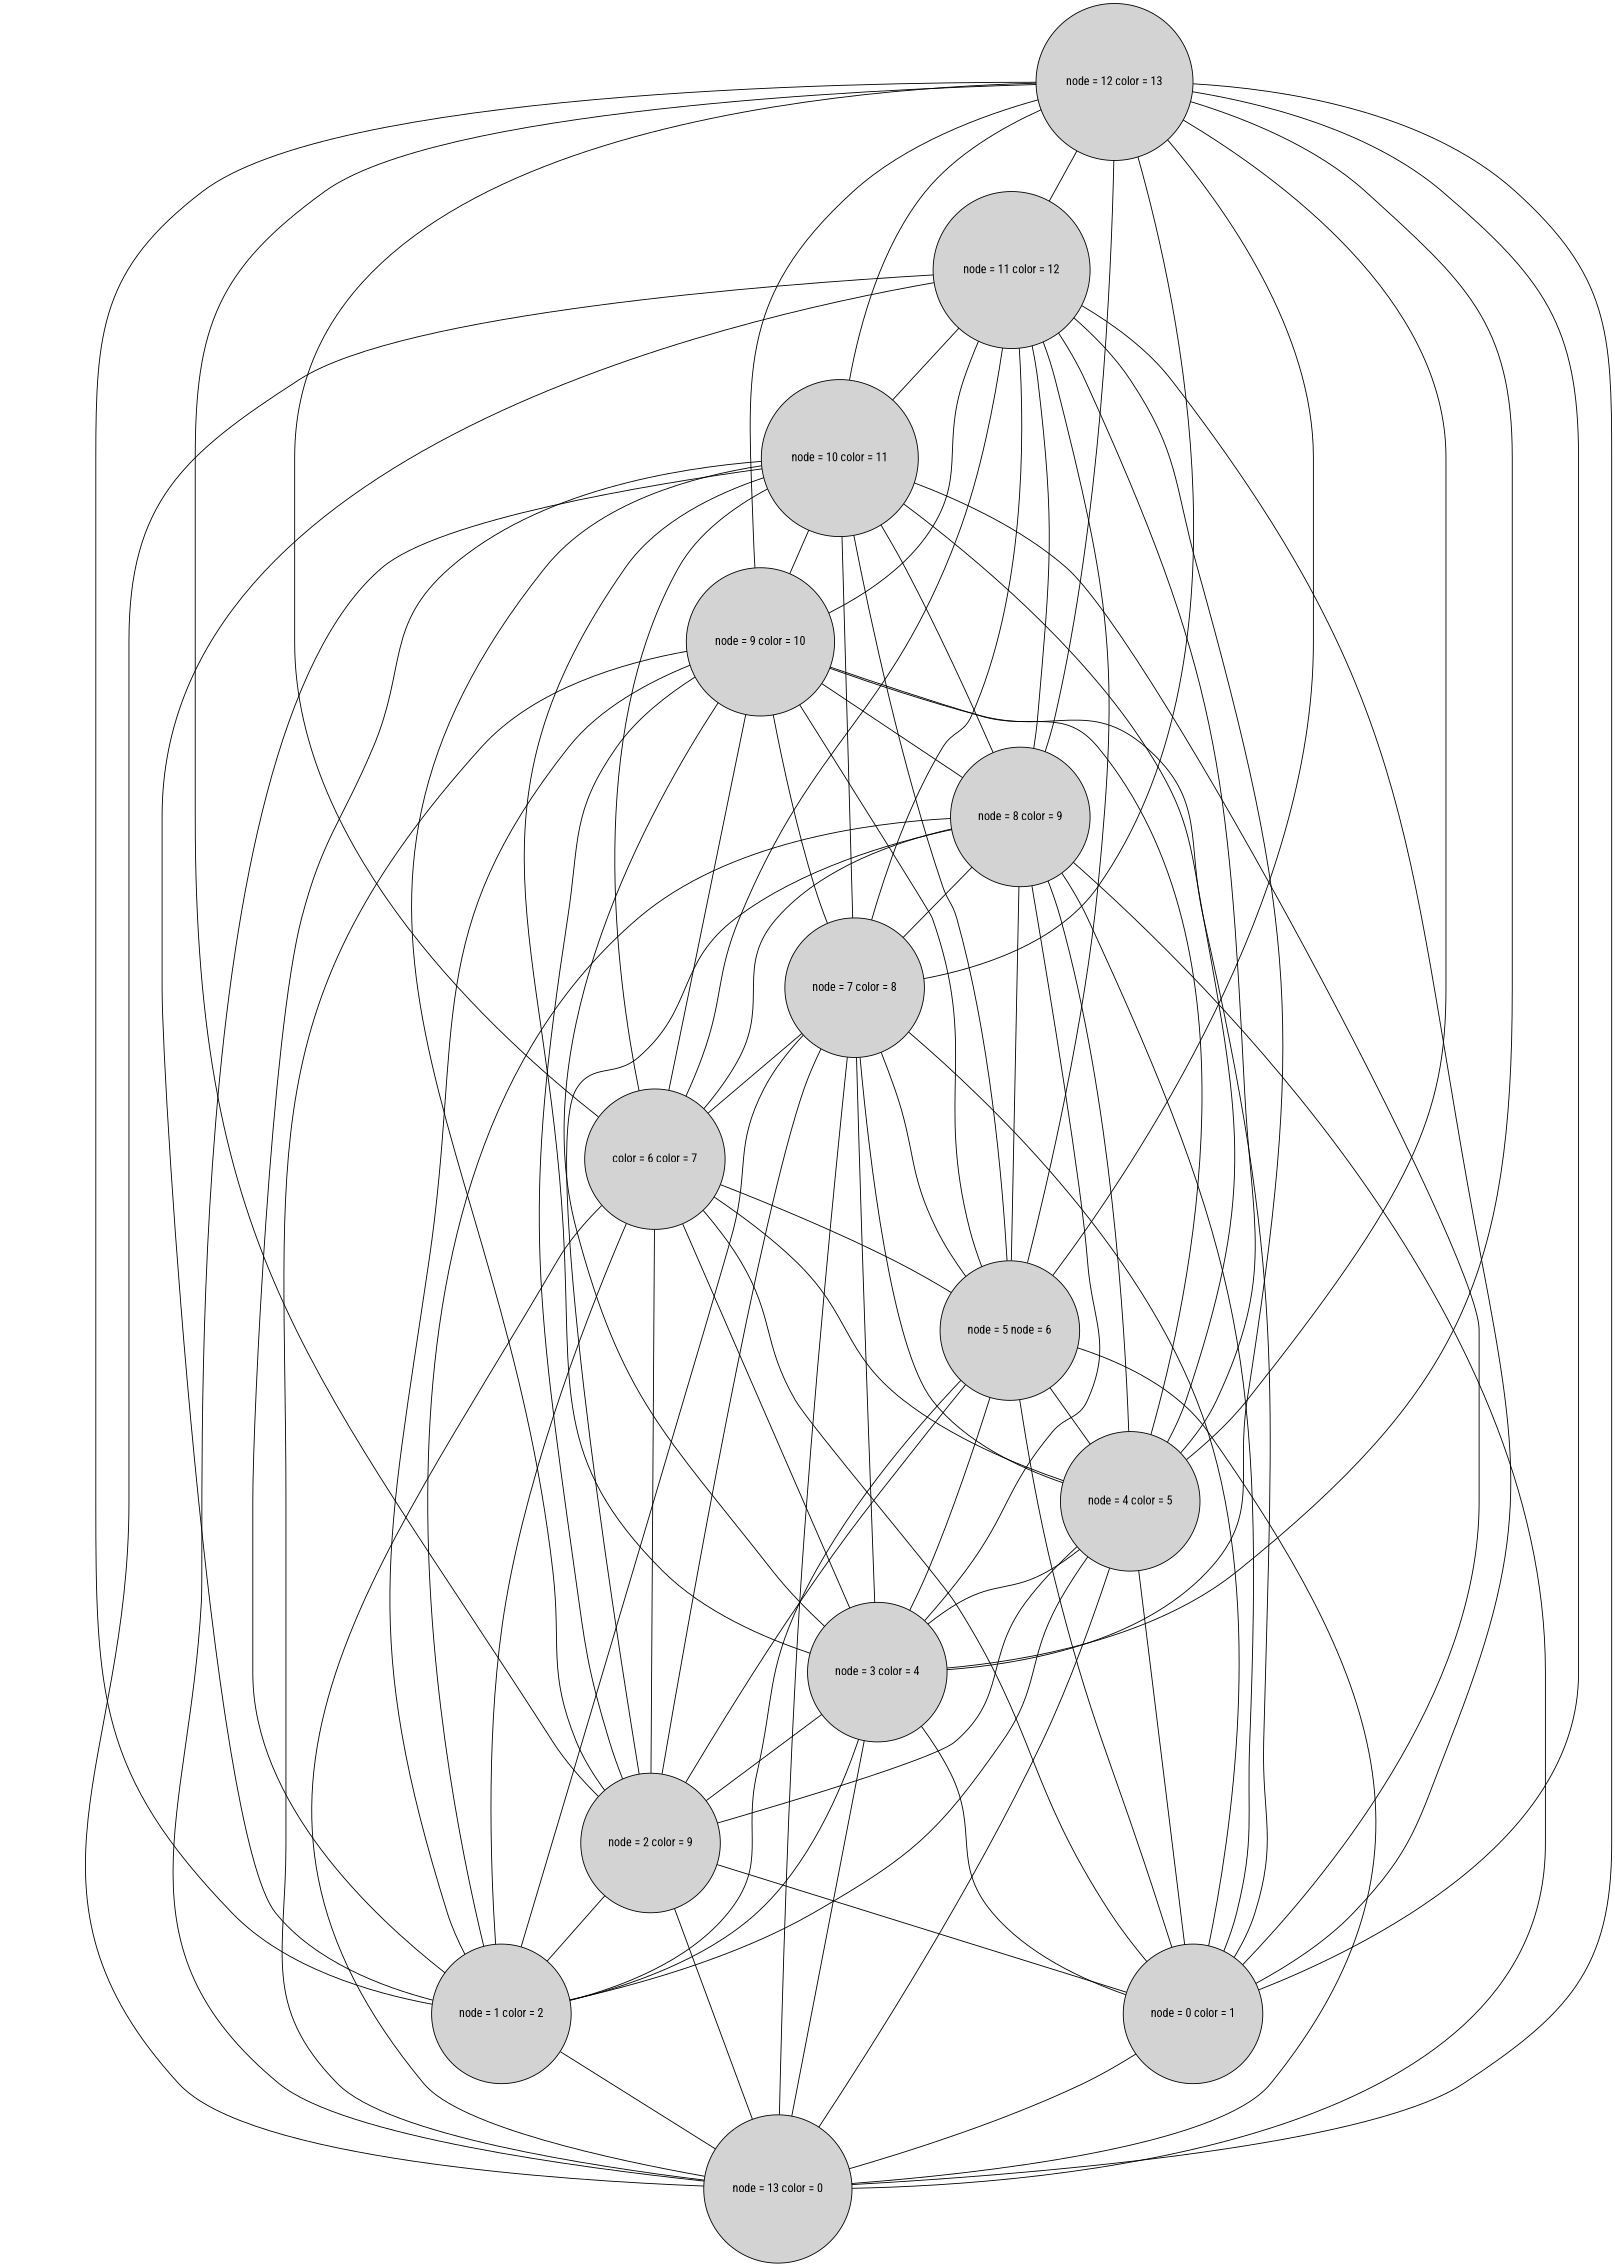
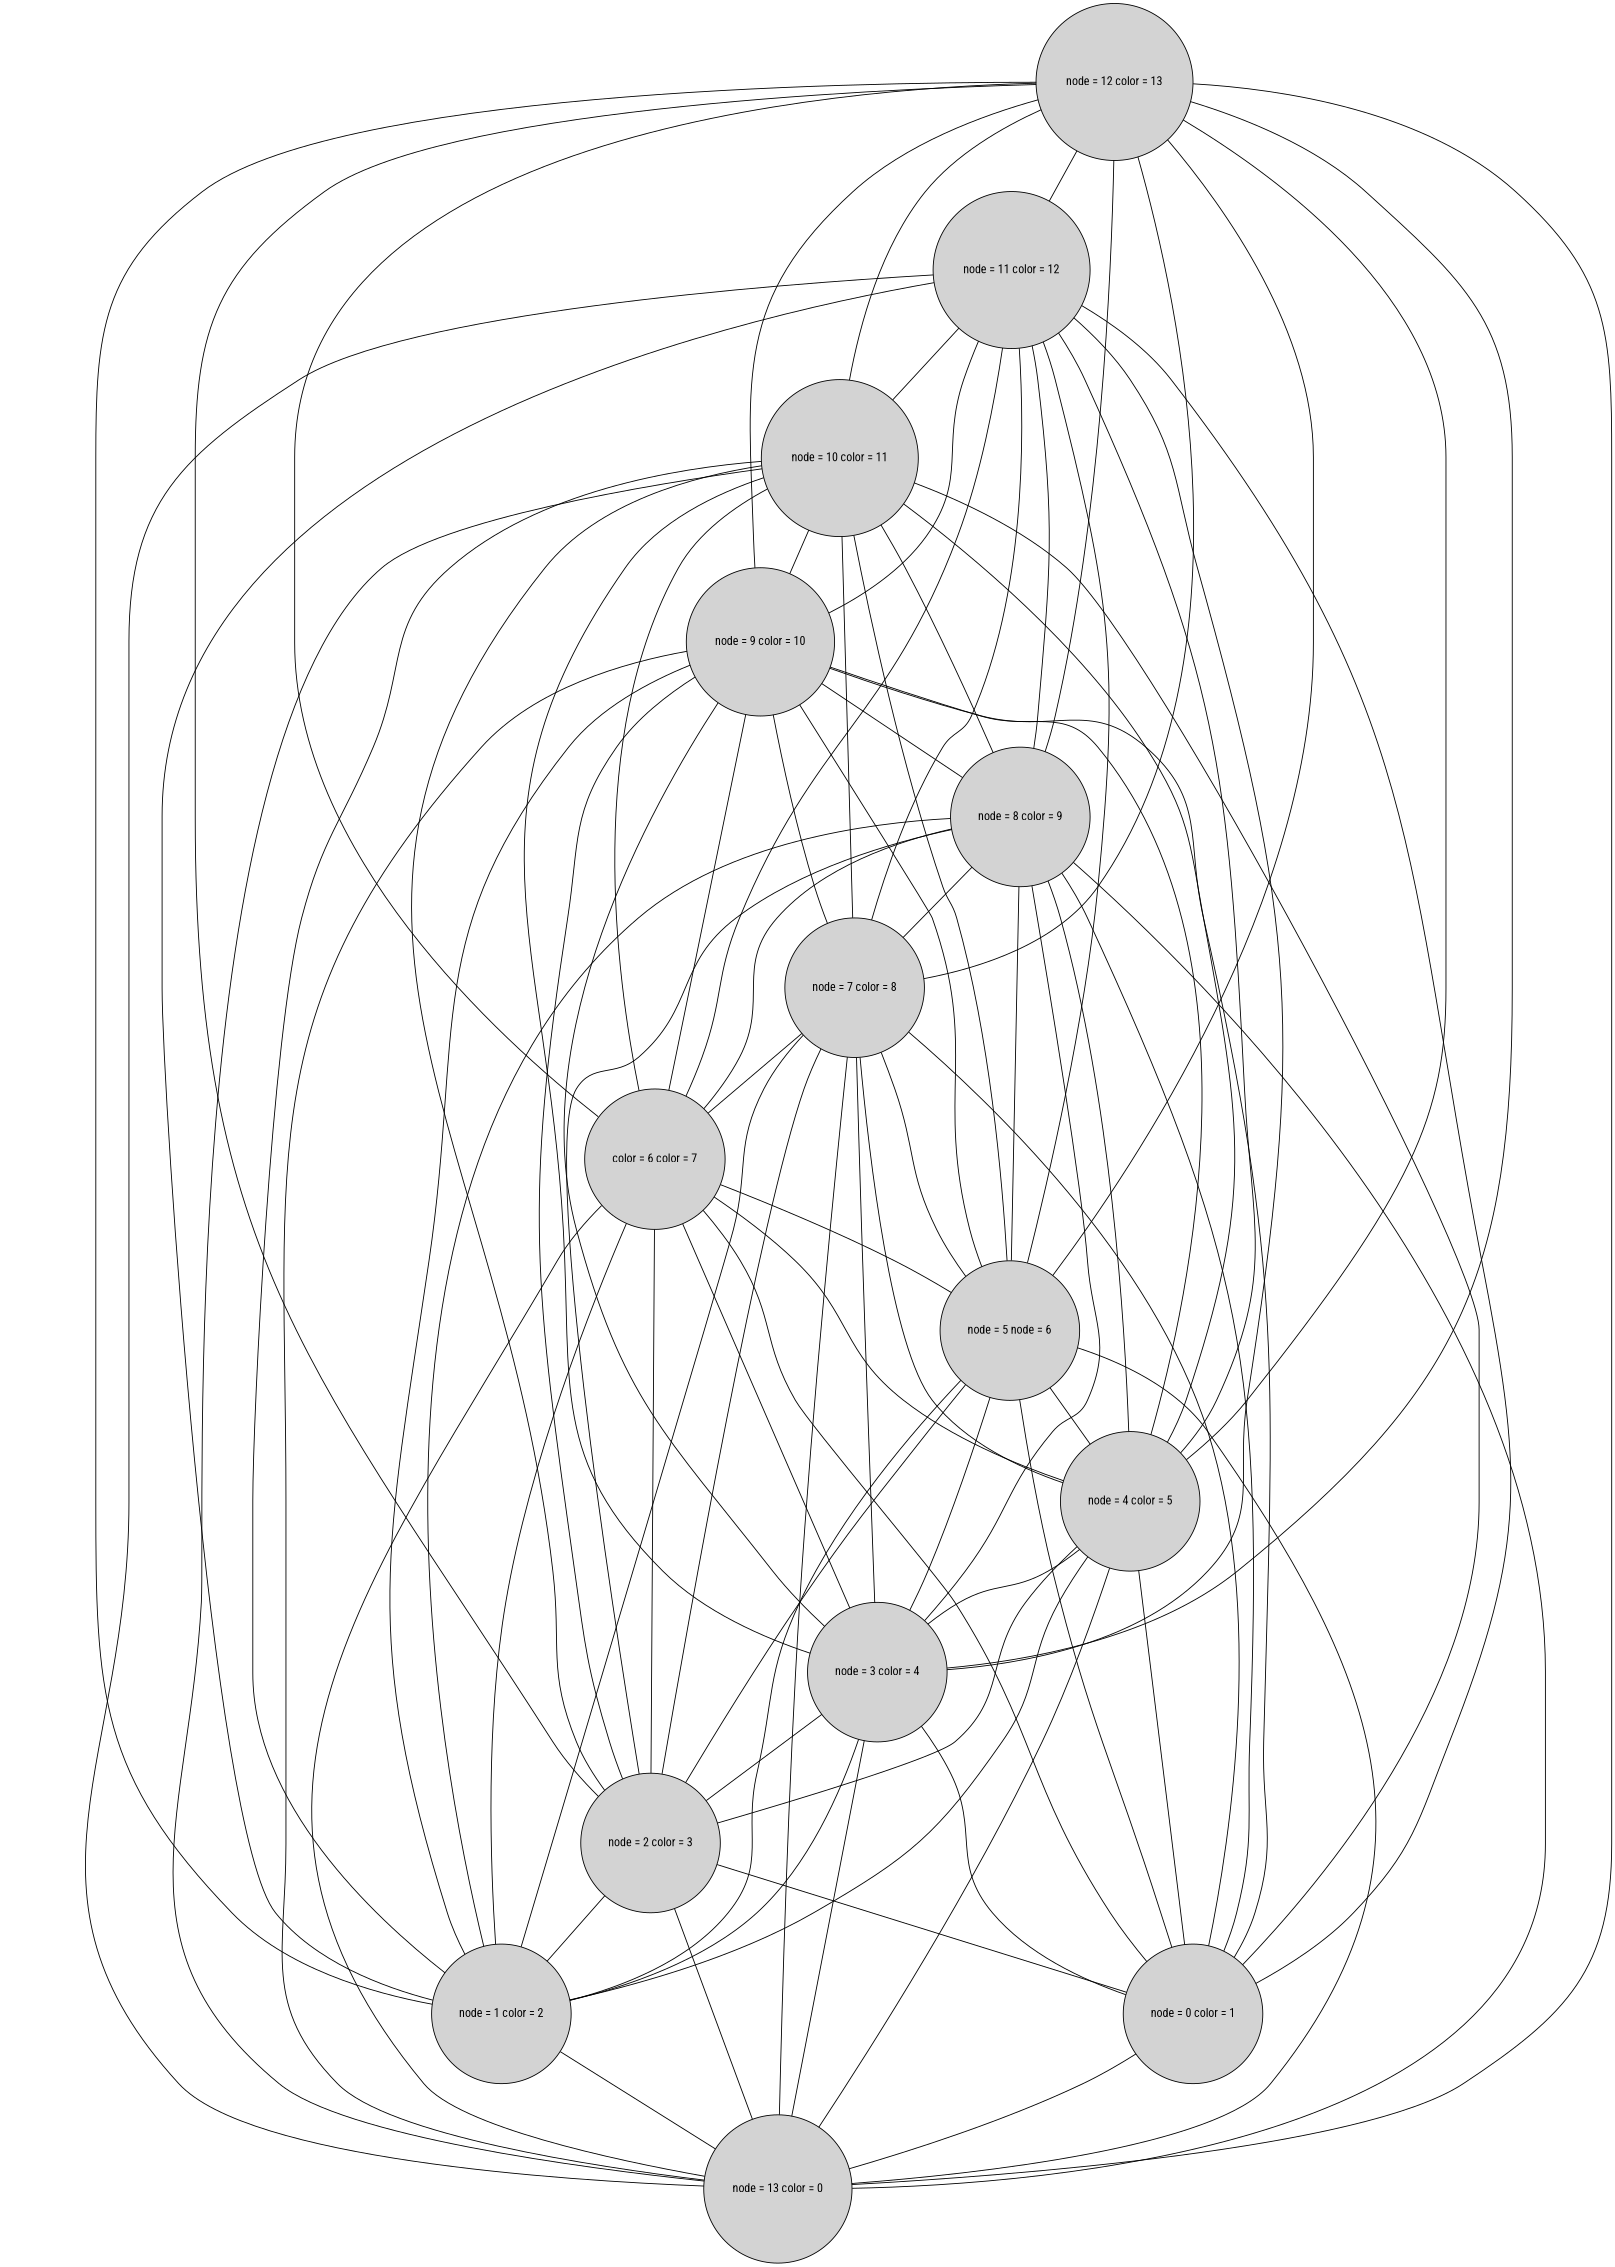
(1579, 1011) -> none
(651, 1843) -> (651, 1843)
